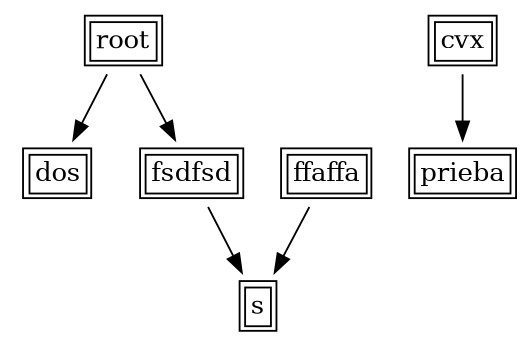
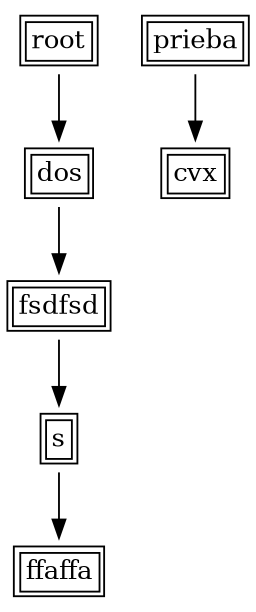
(463, 98) -> (195, 98)
(153, 99) -> (59, 231)
(296, 232) -> (59, 496)
